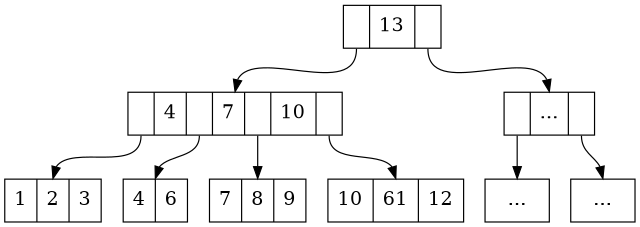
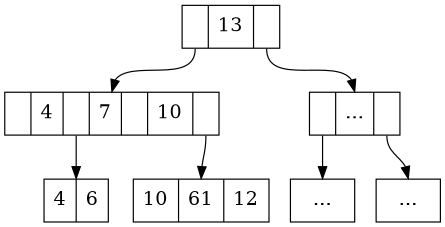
(53, 201) -> none
(258, 201) -> none
